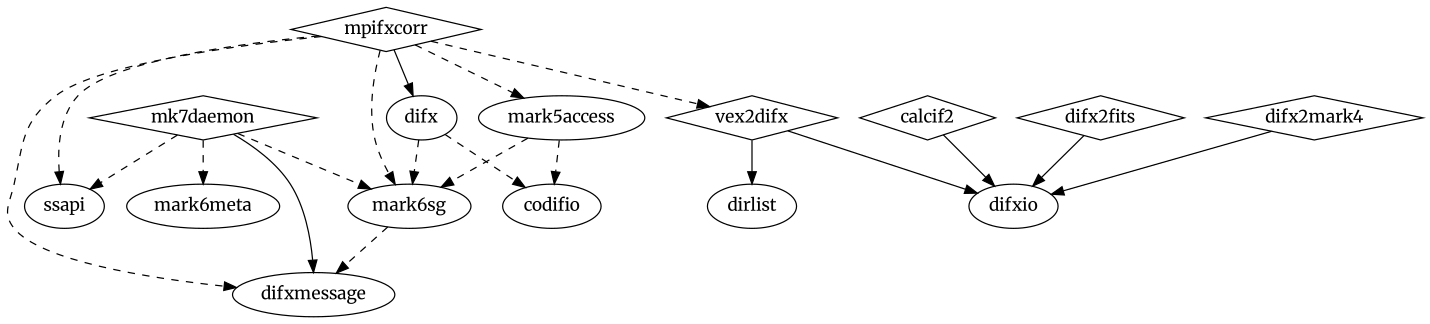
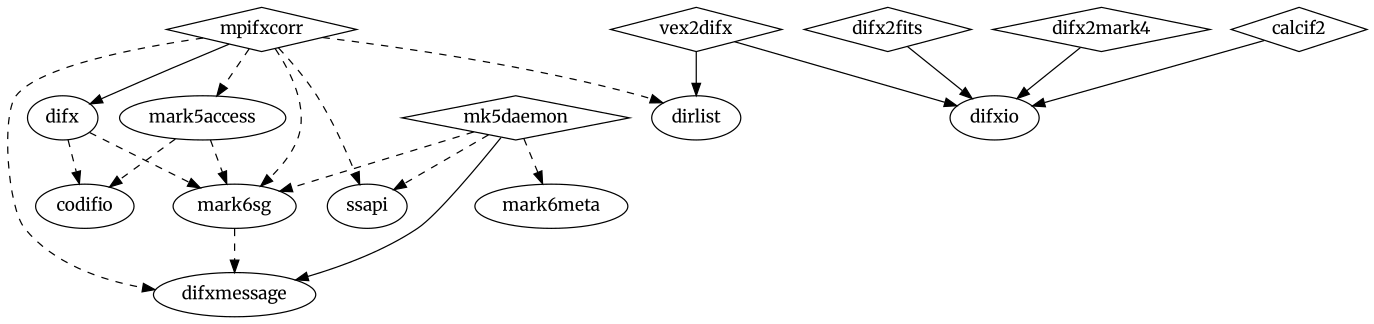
(564, 73) -> (488, 62)
(203, 118) -> (516, 118)
